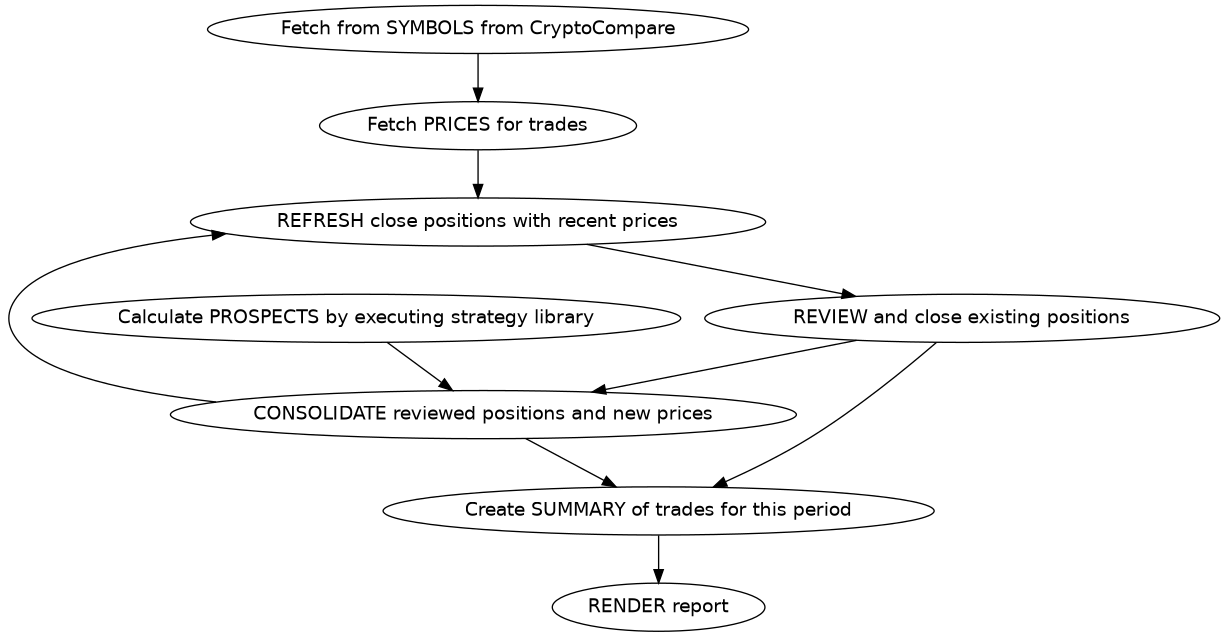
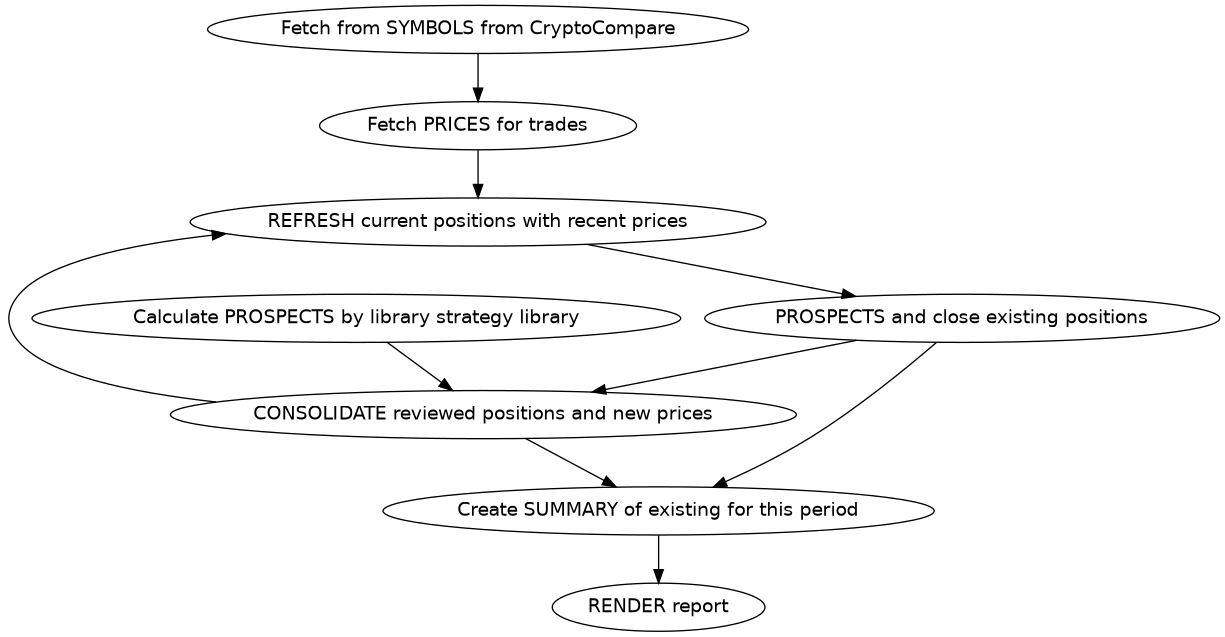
(478, 222) -> (478, 222)
(356, 318) -> (356, 318)
(962, 318) -> (962, 318)
(659, 511) -> (659, 511)
